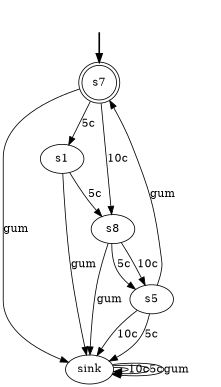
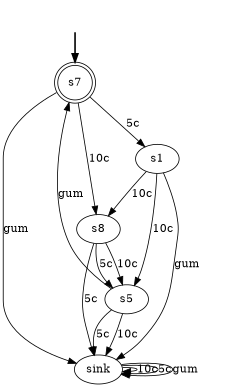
(95, 194) -> (142, 194)
none -> (151, 227)
(110, 299) -> (91, 299)
